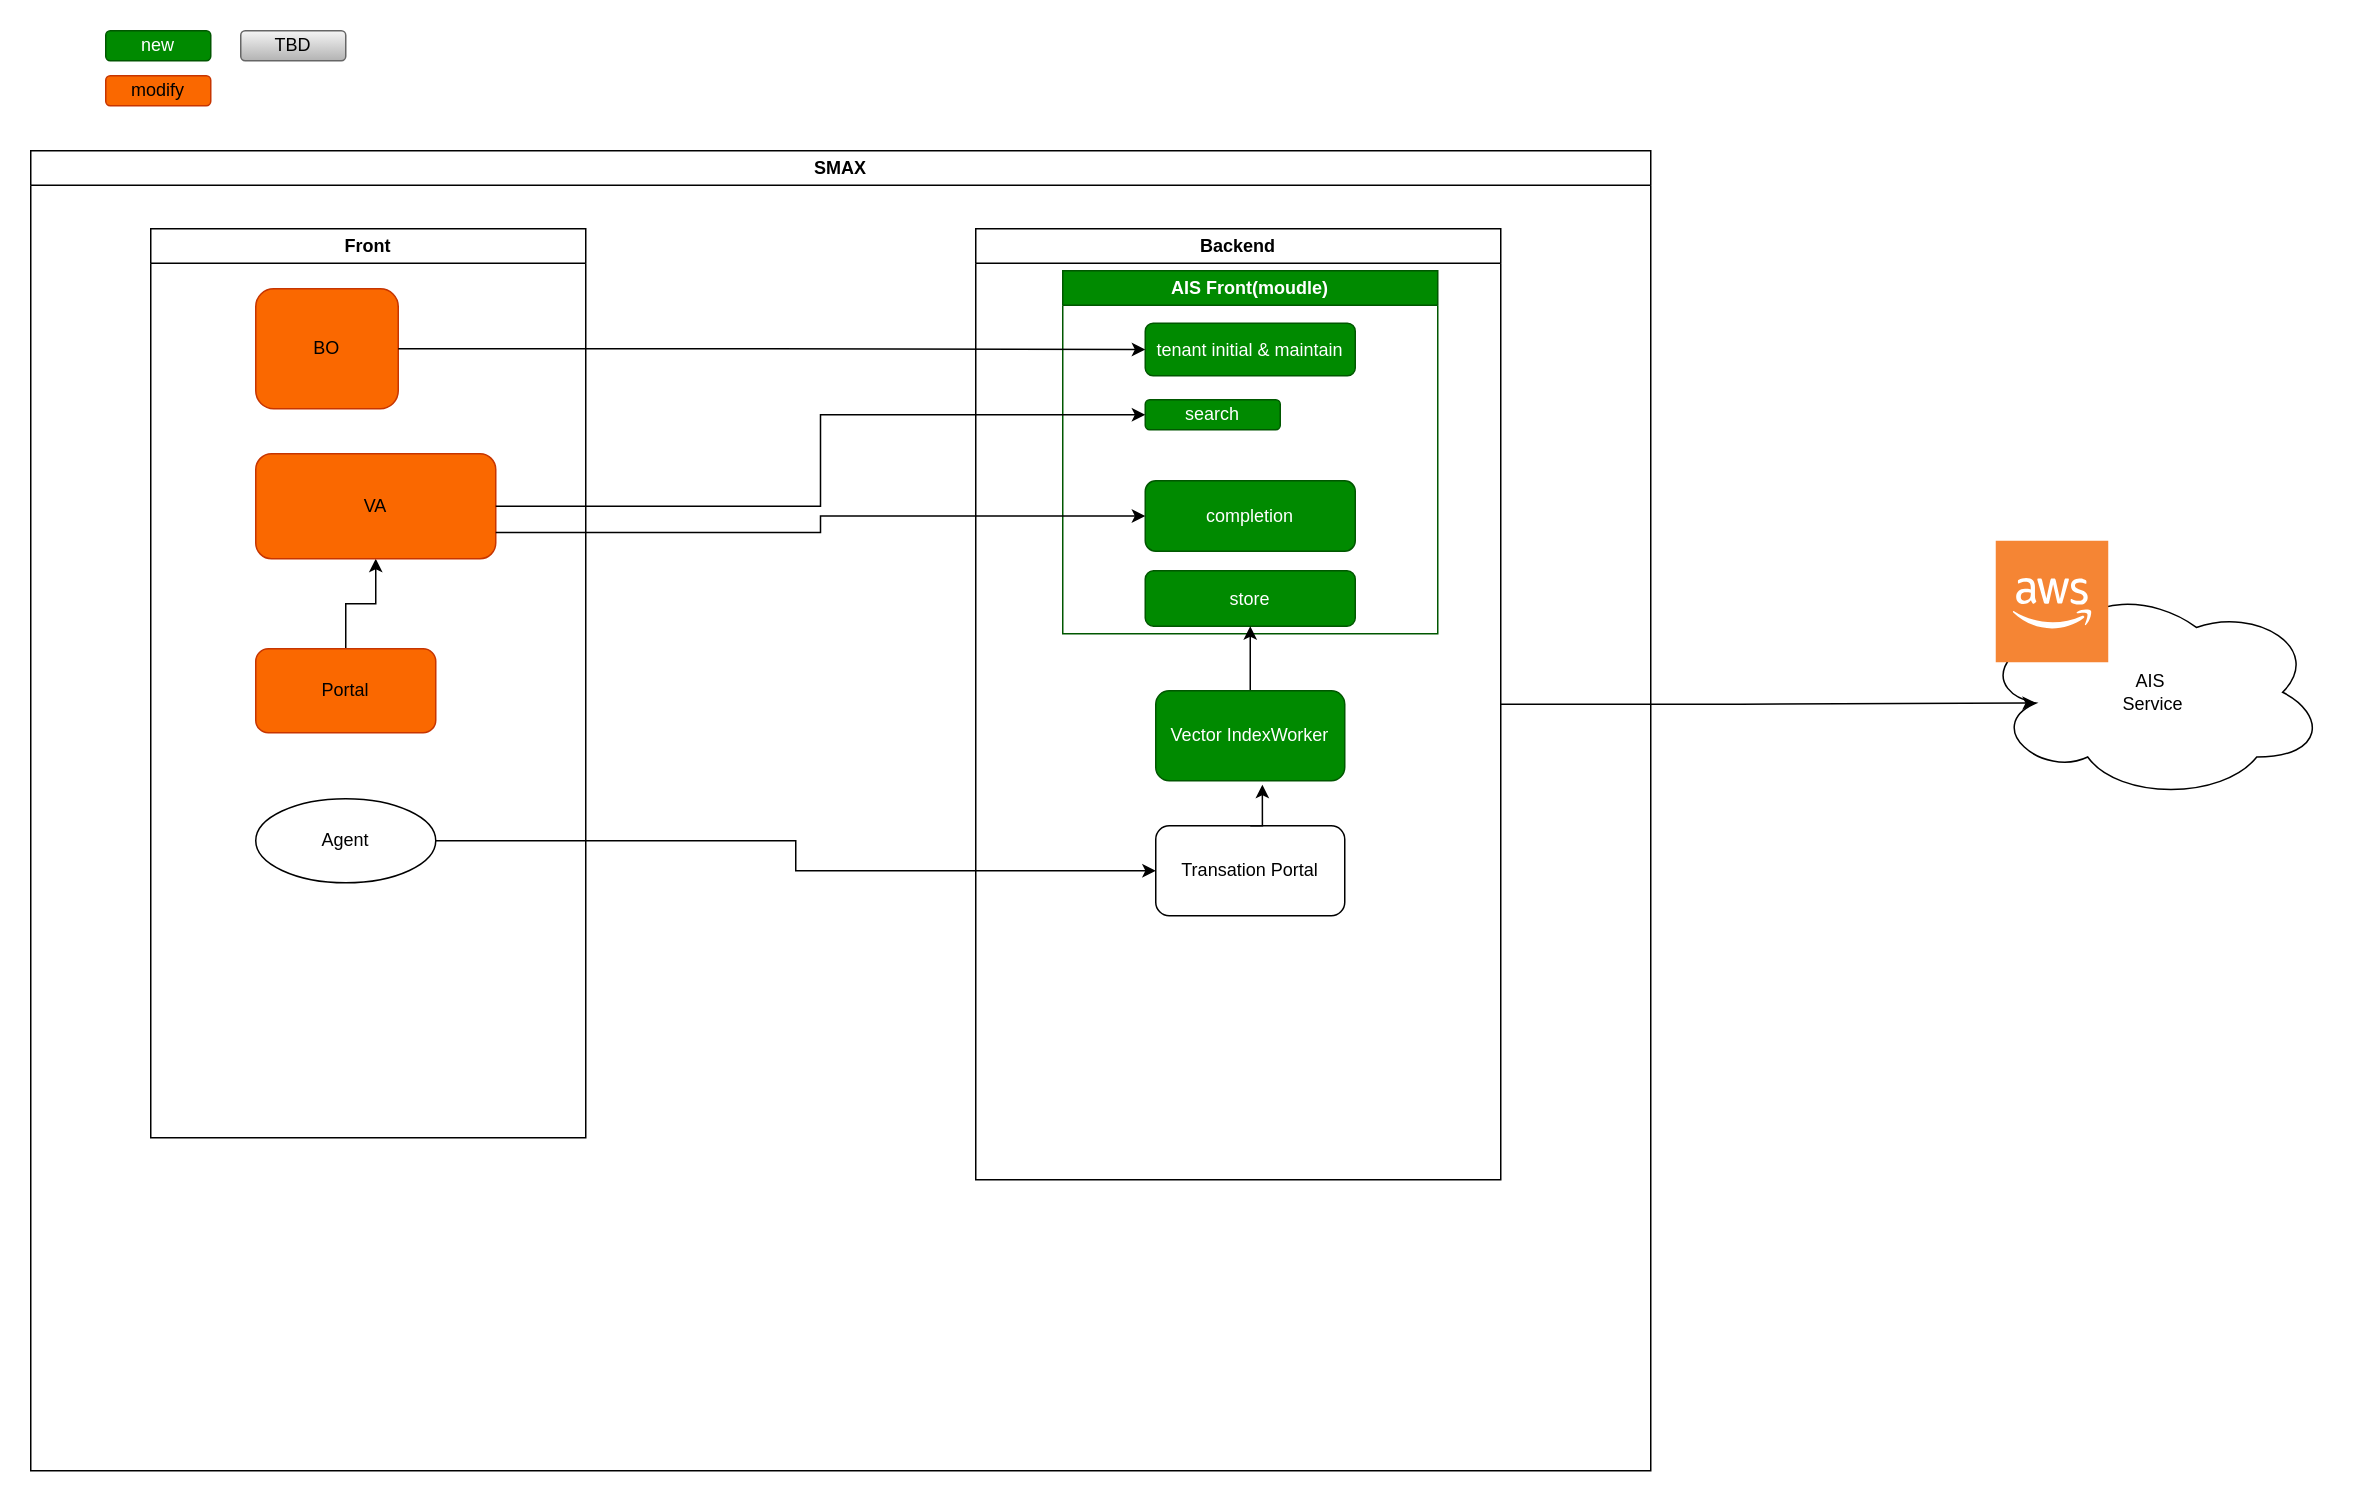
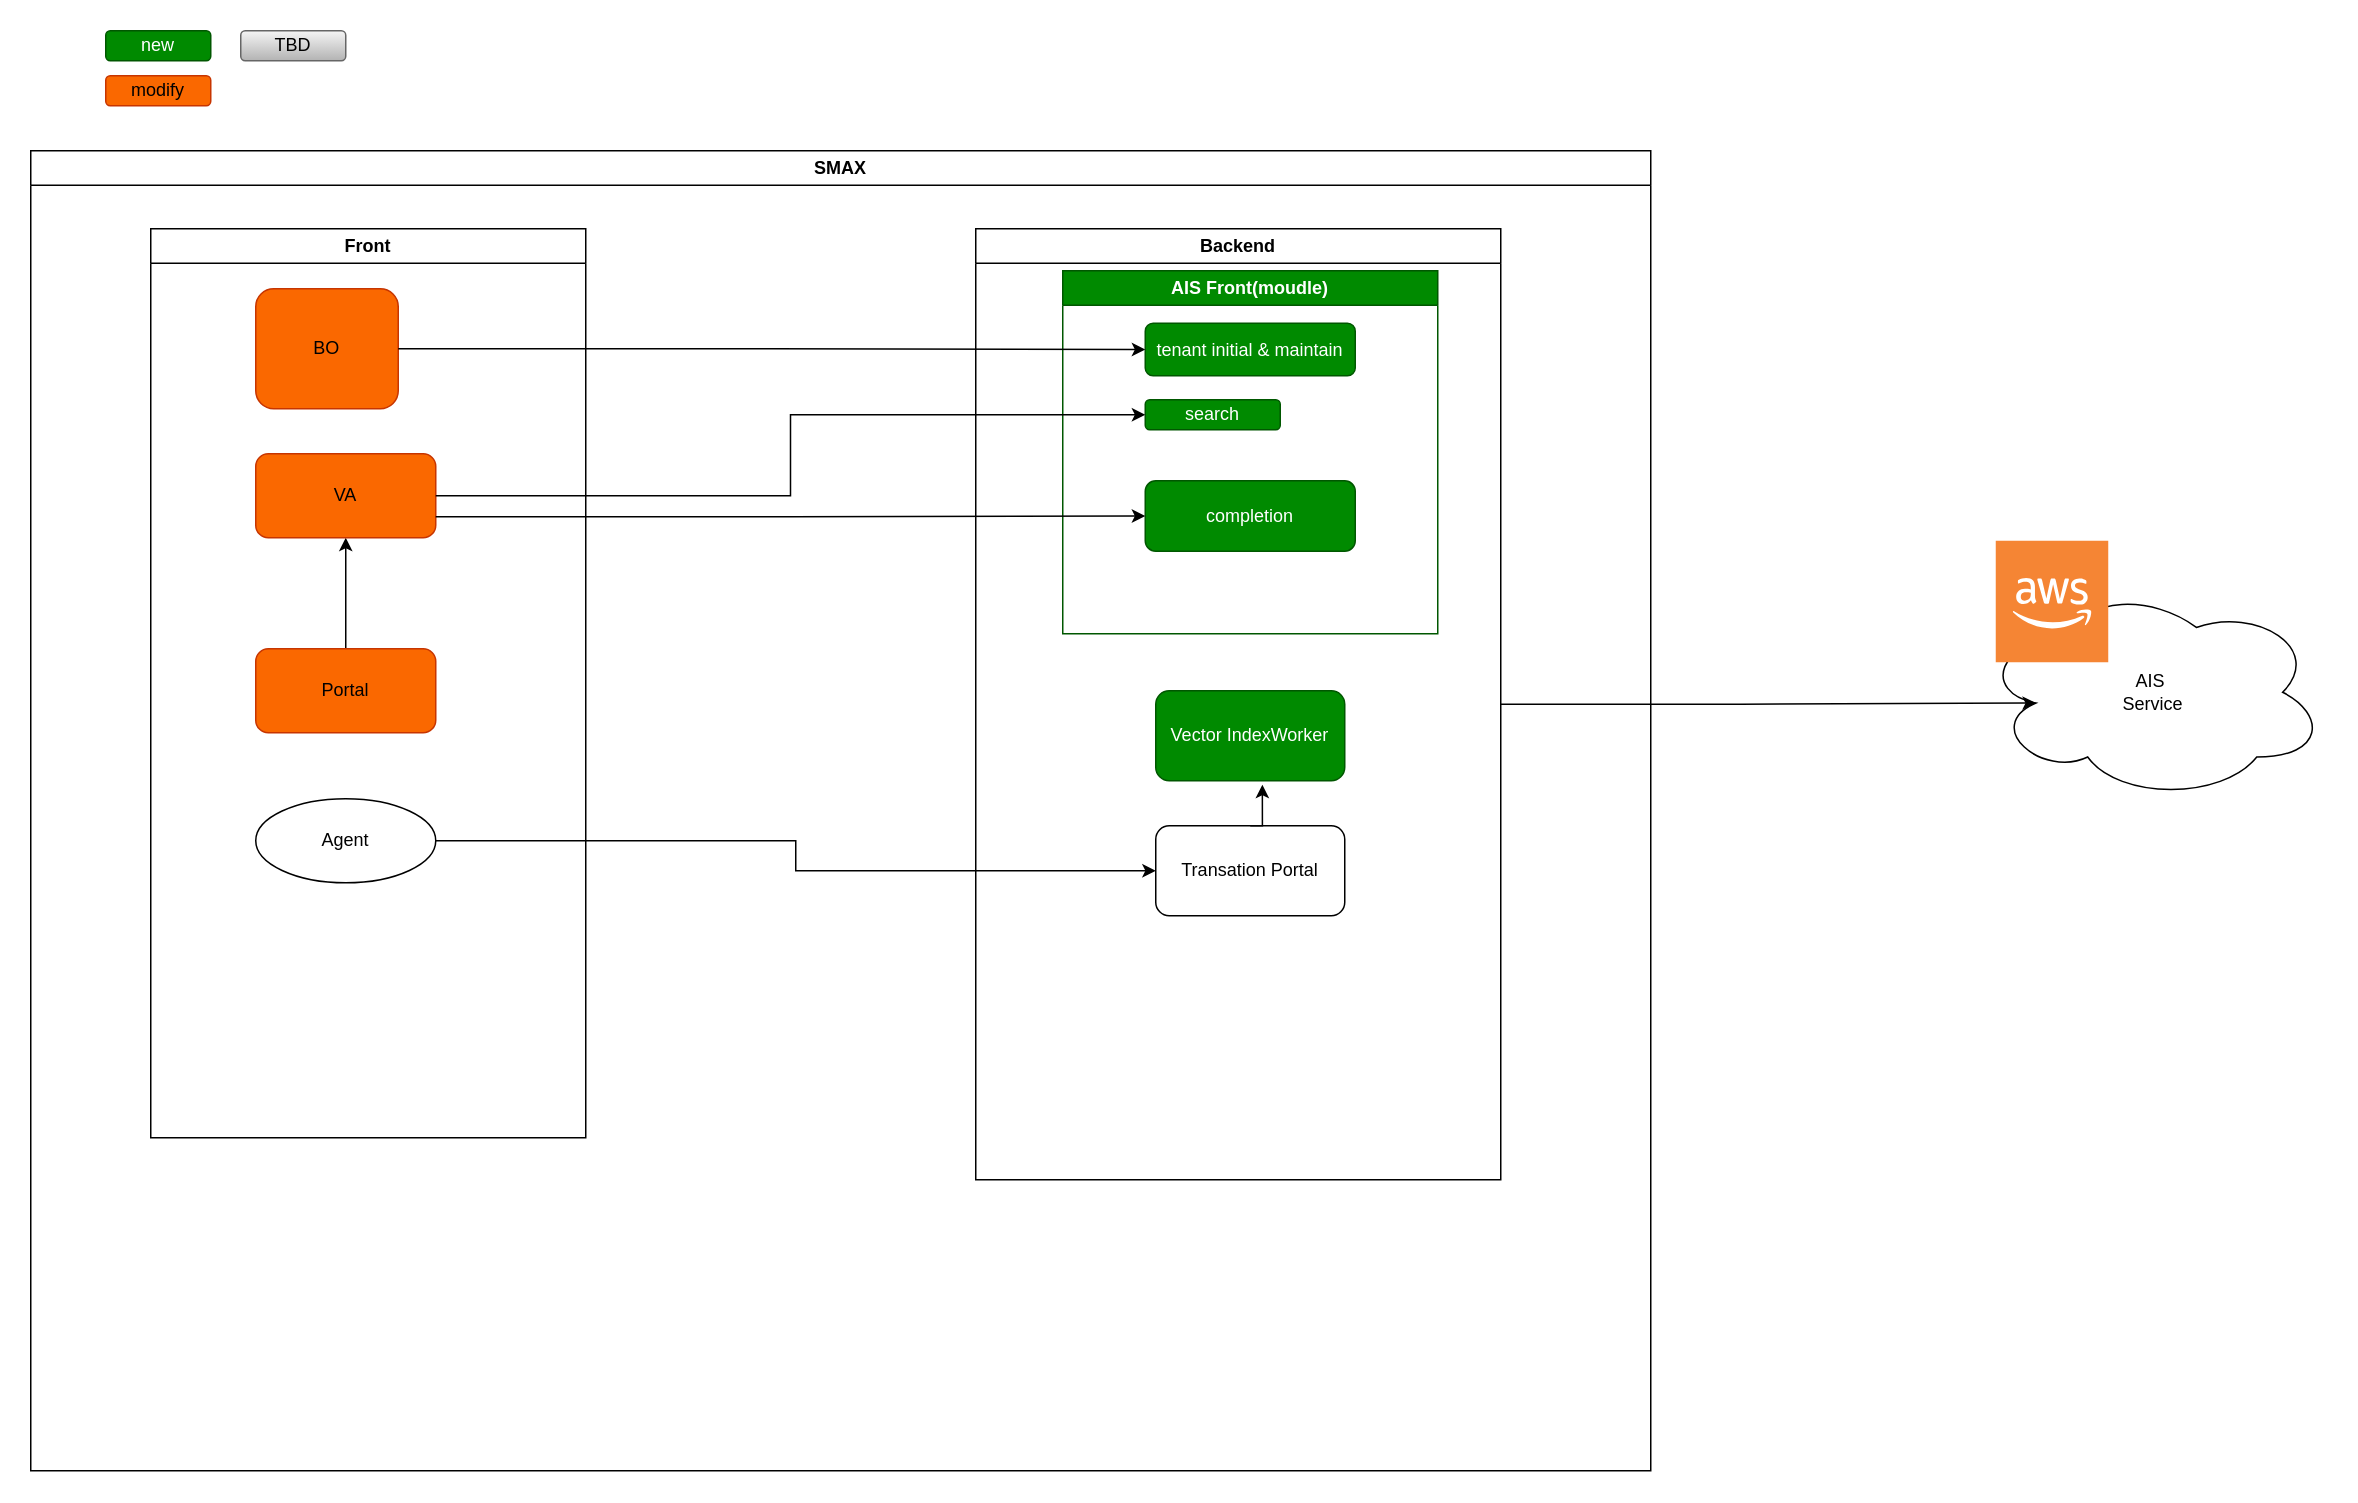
(376, 506) -> (346, 496)
(1250, 599) -> none
(1250, 663) -> none
